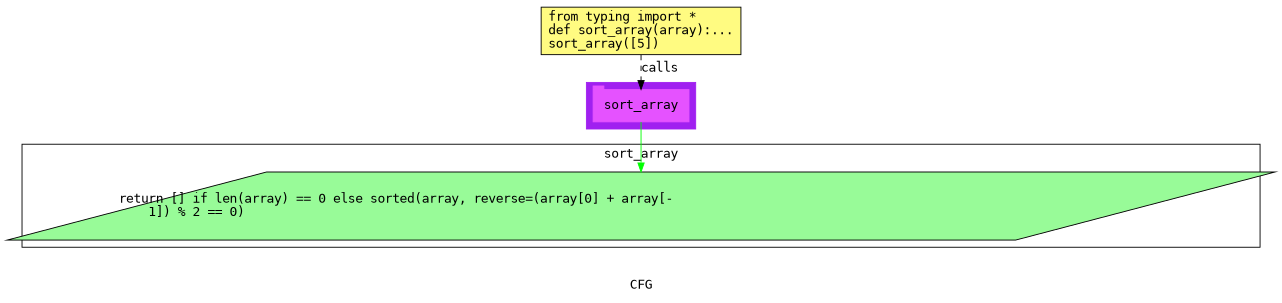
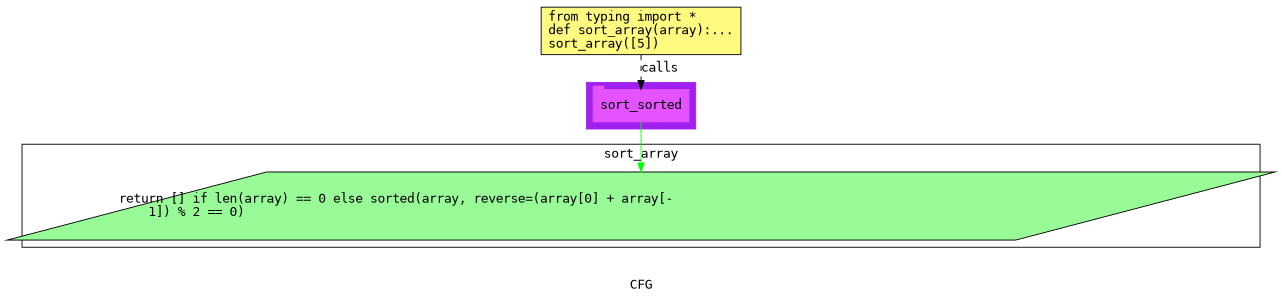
(641, 106) -> (641, 106)
